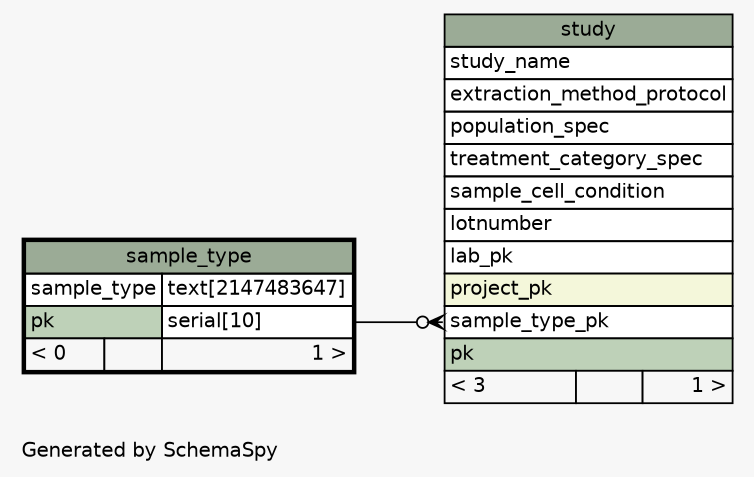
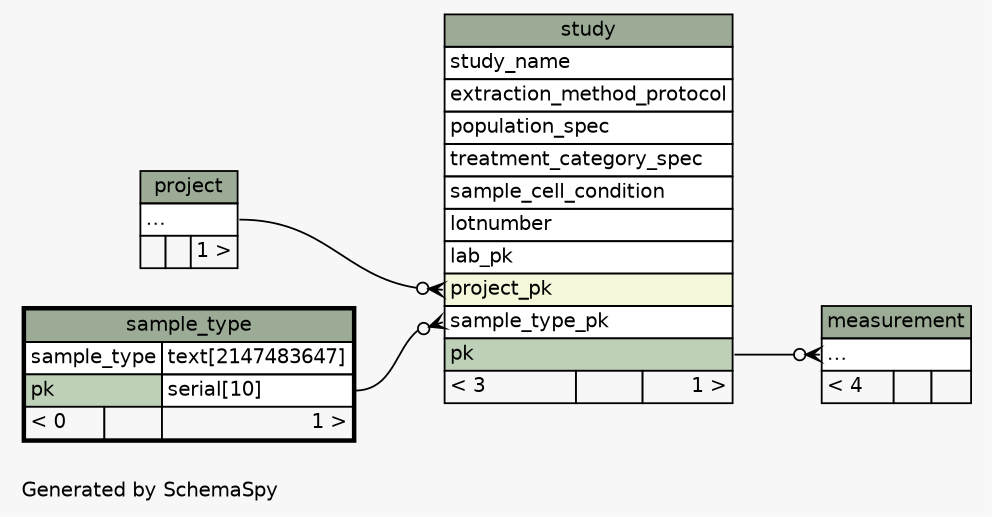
none -> (189, 220)
none -> (895, 355)
